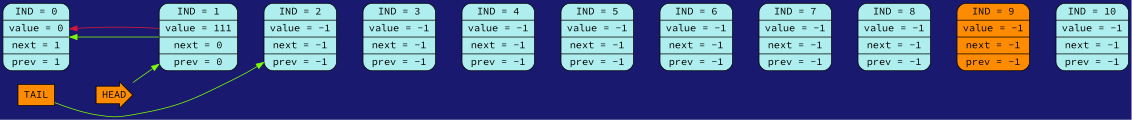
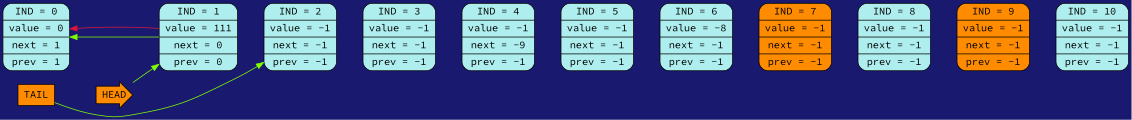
(696, 28) -> (696, 28)
(795, 37) -> (795, 37)
(498, 45) -> (498, 45)
